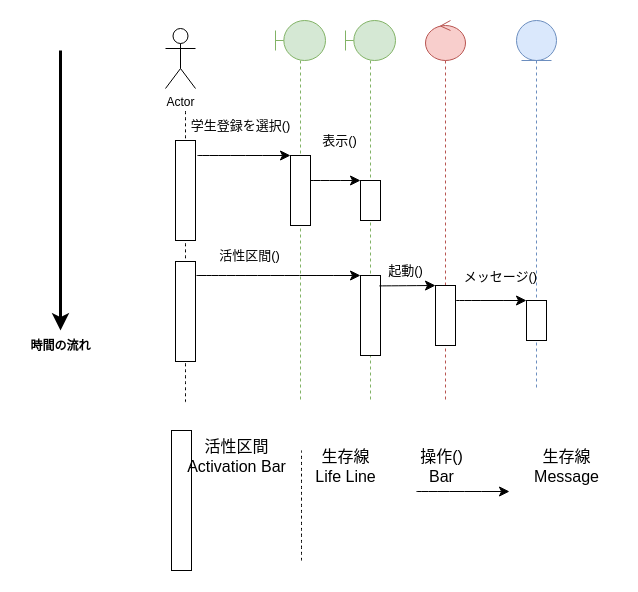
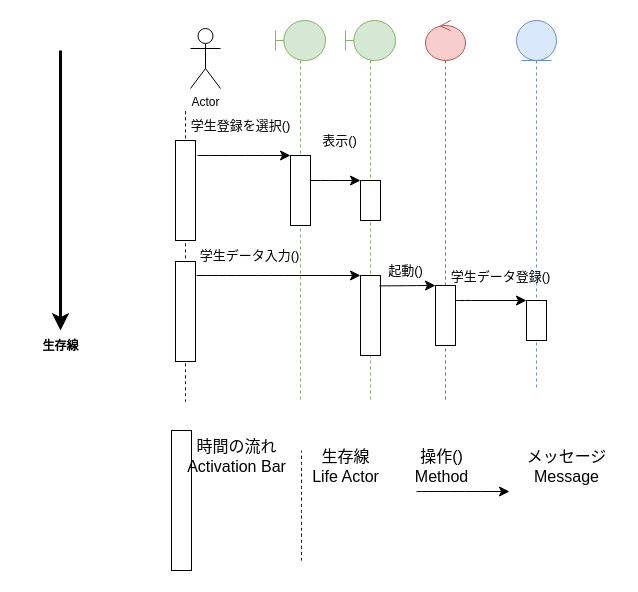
(181, 59) -> (206, 59)
(250, 256) -> (250, 256)
(501, 277) -> (501, 277)
(61, 347) -> (61, 347)
(237, 457) -> (237, 457)
(346, 467) -> (346, 467)
(442, 467) -> (442, 467)
(567, 467) -> (567, 467)
